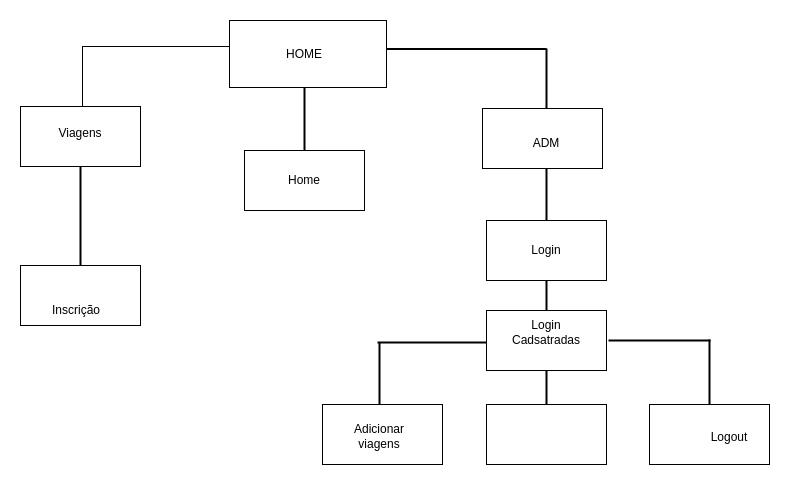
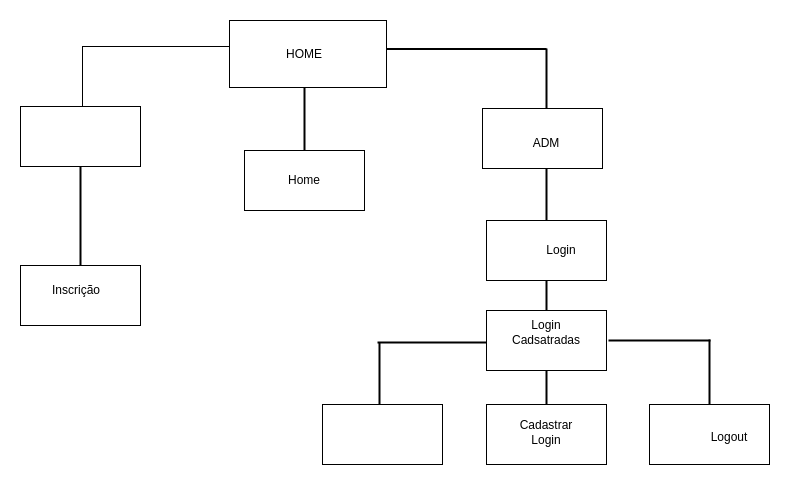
(81, 134) -> none
(547, 251) -> (562, 251)
(77, 311) -> (77, 291)
none -> (547, 433)
(380, 437) -> none
